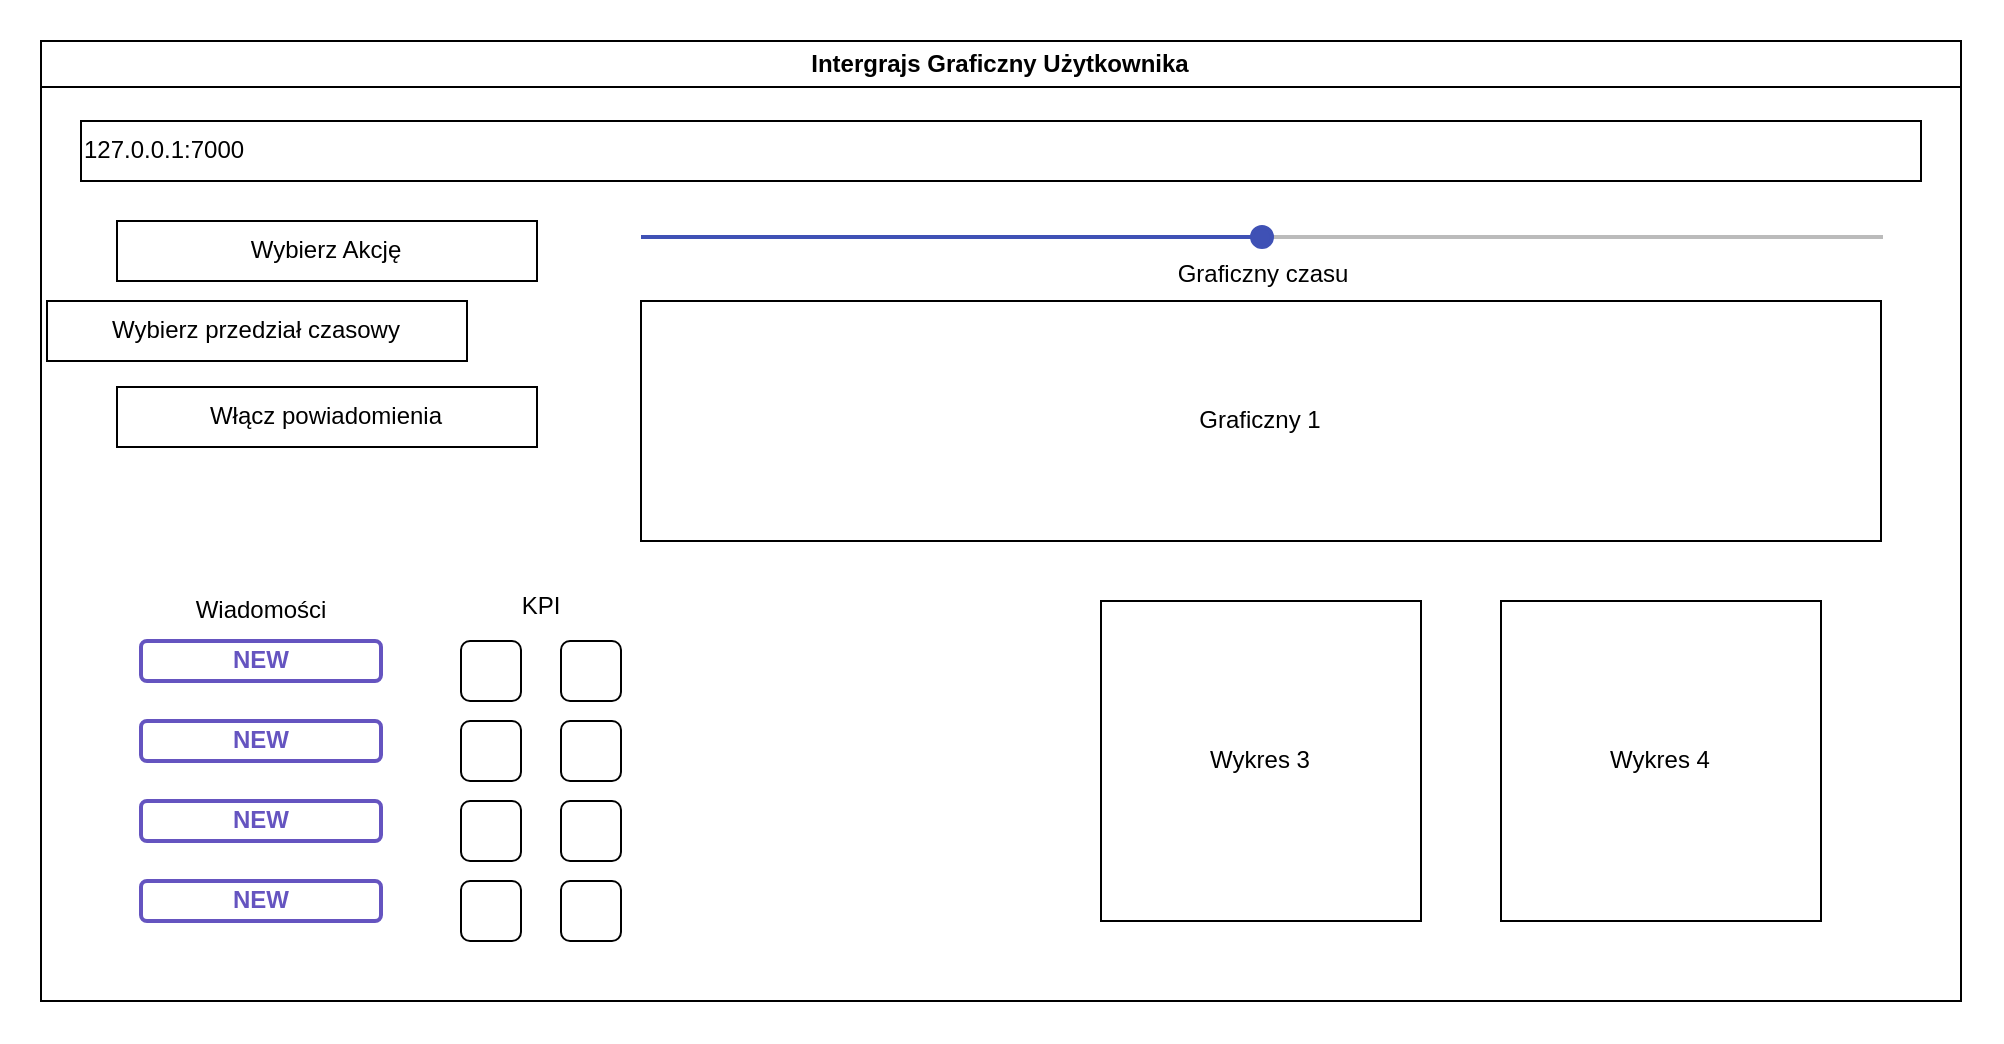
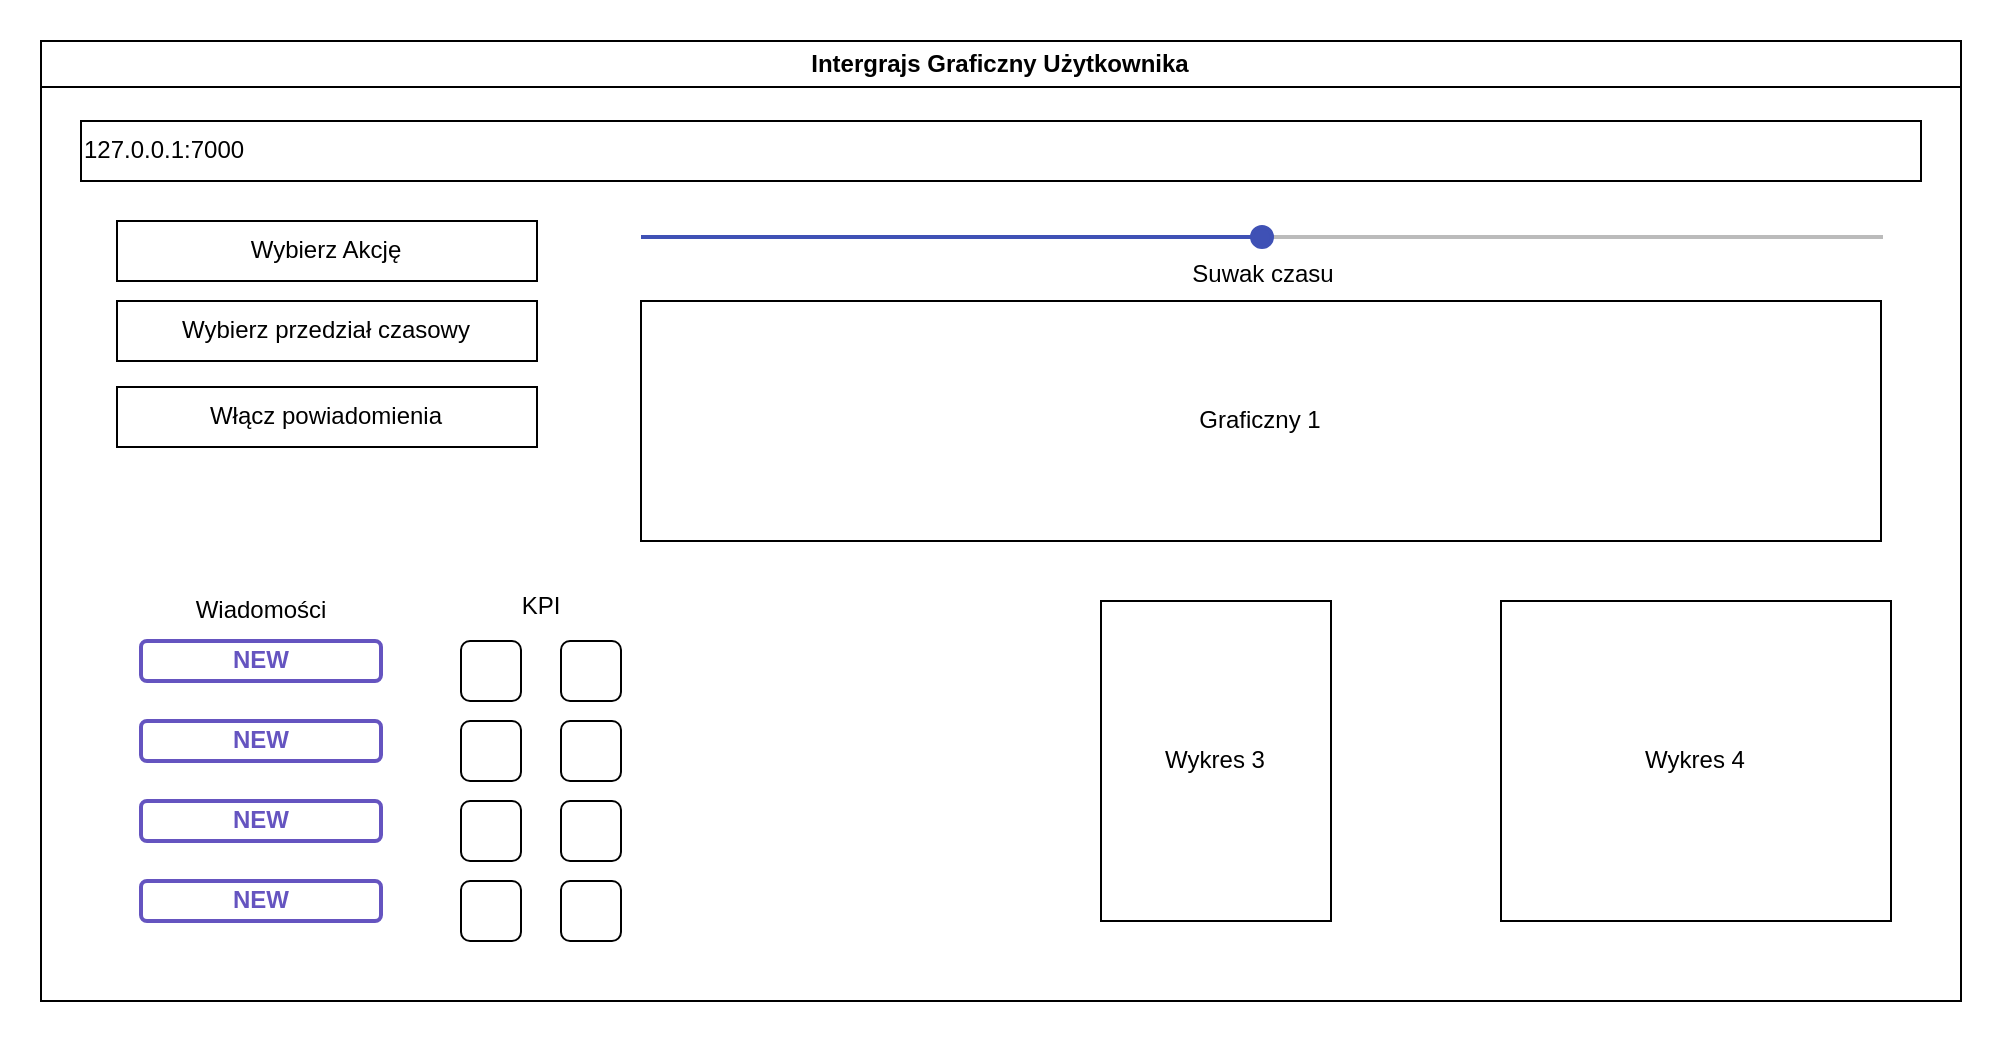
(1264, 275) -> (1264, 275)
(257, 331) -> (327, 331)
(1261, 761) -> (1216, 761)
(1661, 761) -> (1696, 761)
